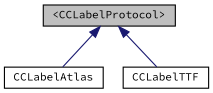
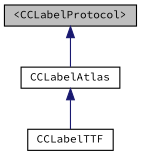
(142, 51) -> (70, 115)
